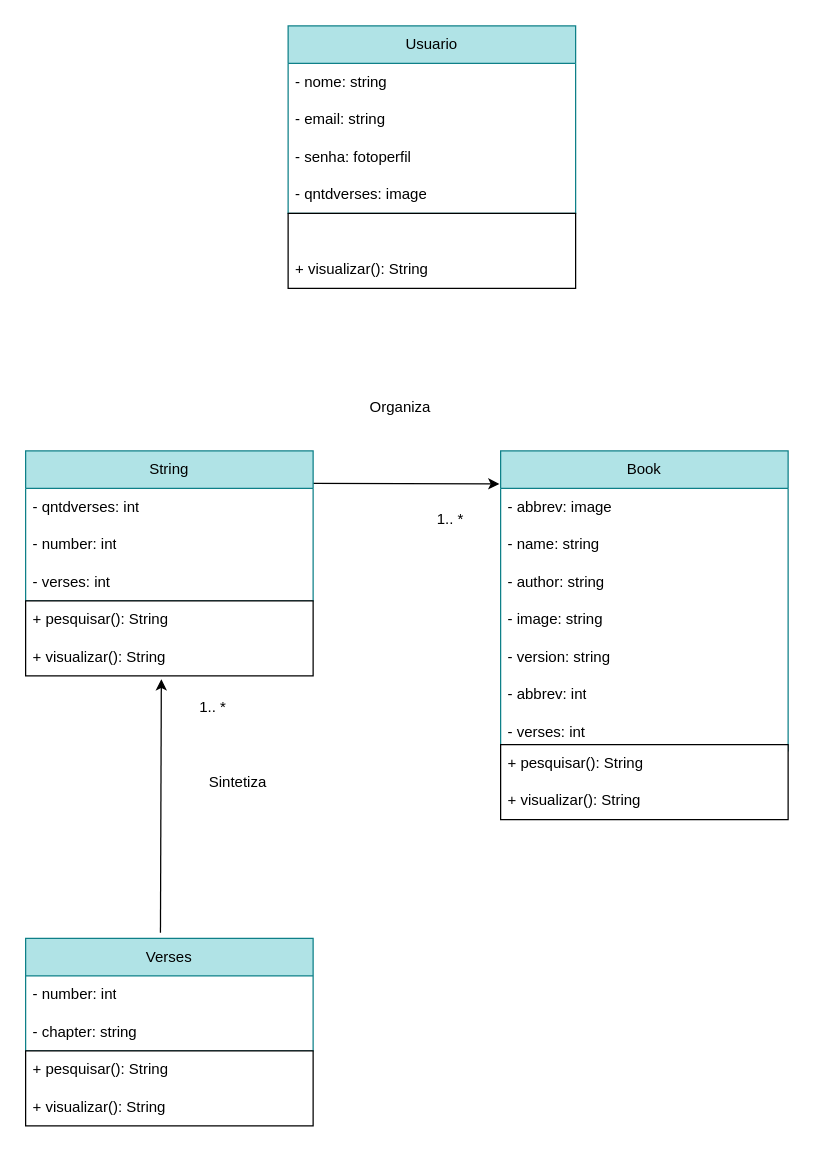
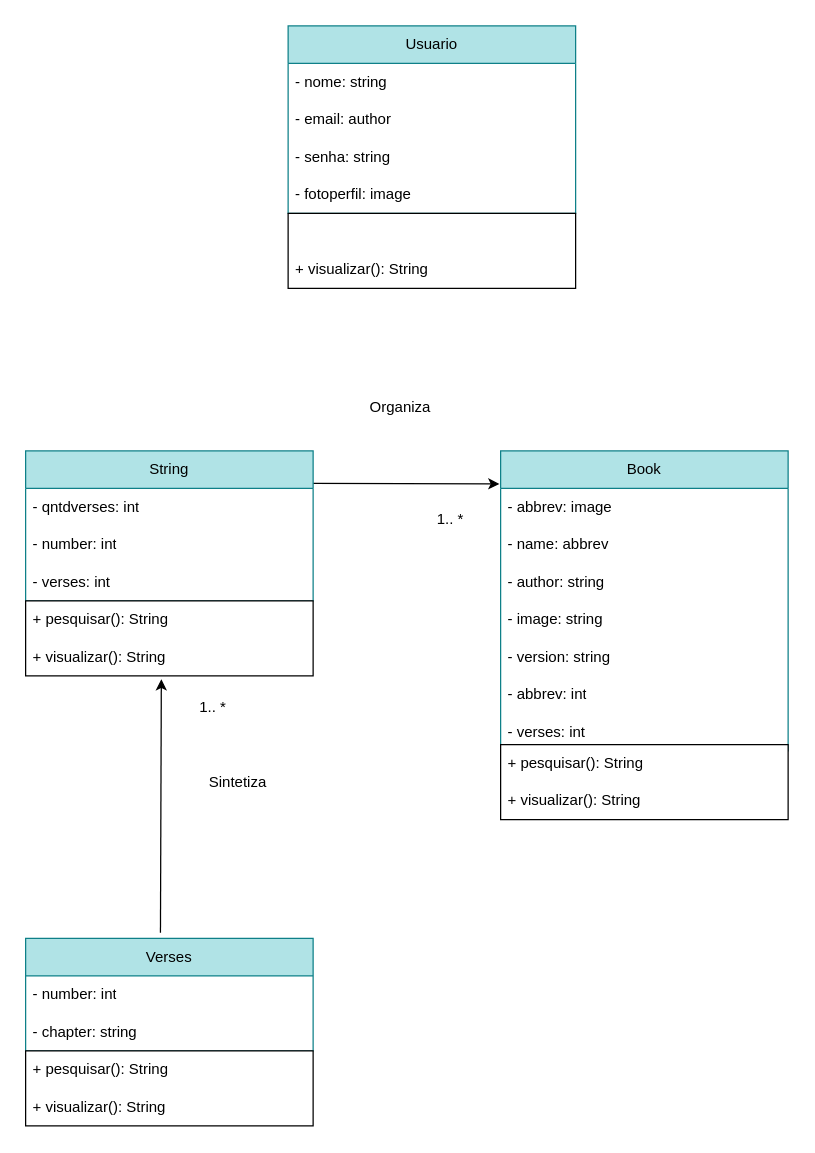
(347, 119) -> (349, 119)
(366, 157) -> (351, 157)
(368, 194) -> (364, 194)
(561, 544) -> (563, 544)
